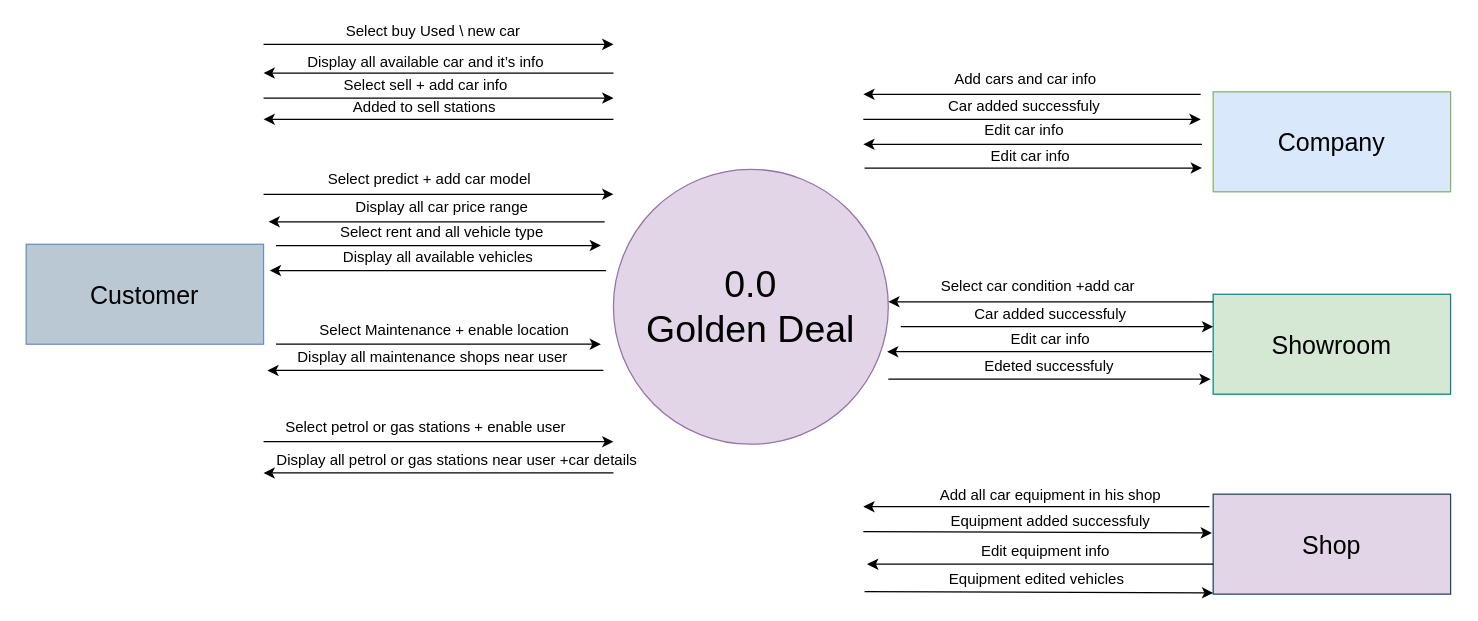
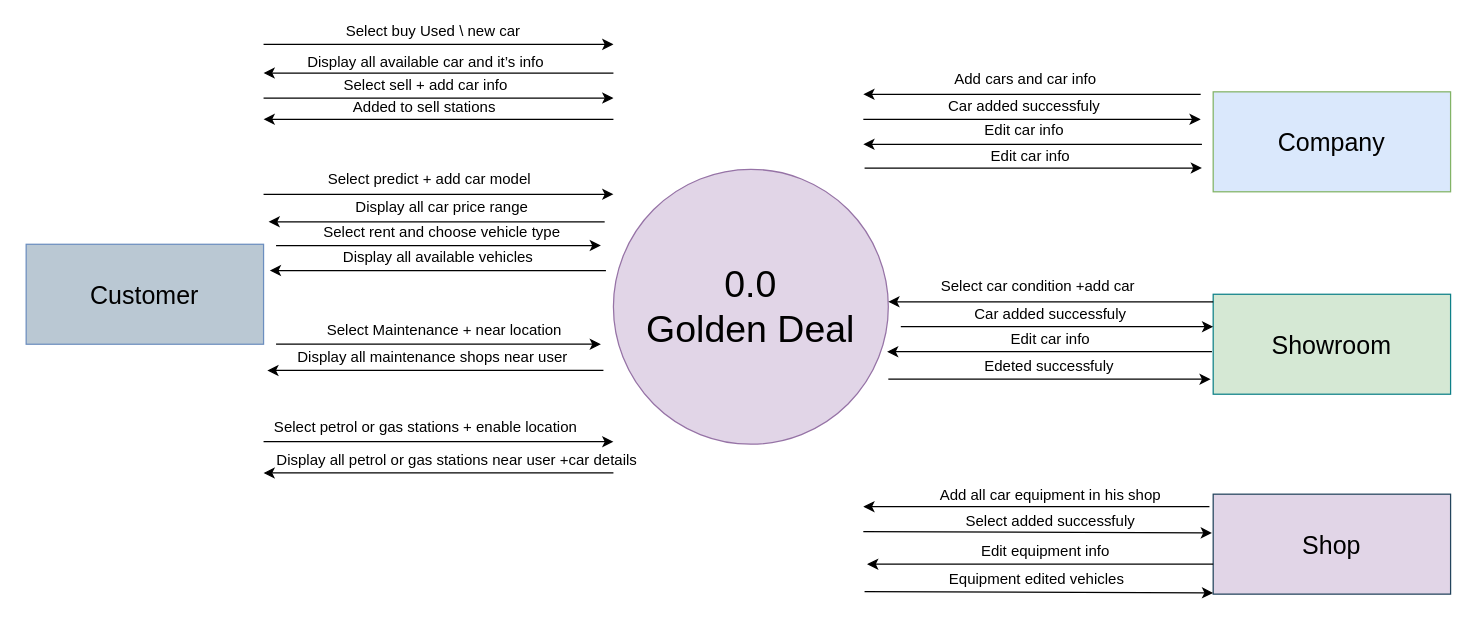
(442, 233) -> (442, 233)
(444, 331) -> (444, 331)
(426, 428) -> (426, 428)
(1051, 522) -> (1051, 522)
